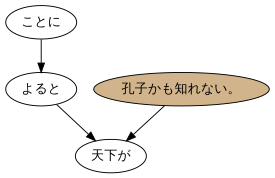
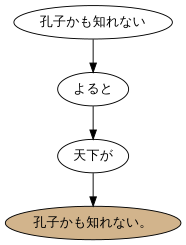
(41, 22) -> (93, 22)
(149, 120) -> (93, 185)
